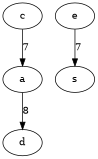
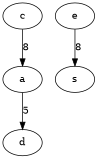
(26, 48) -> (26, 48)
(79, 48) -> (79, 48)
(26, 111) -> (26, 111)
